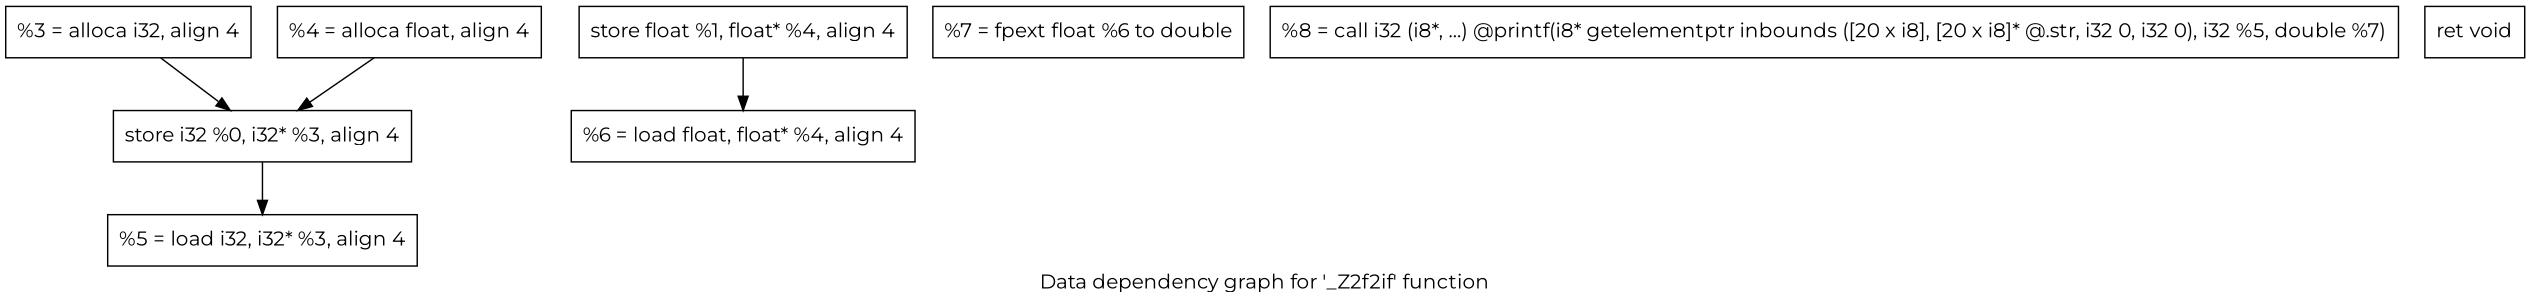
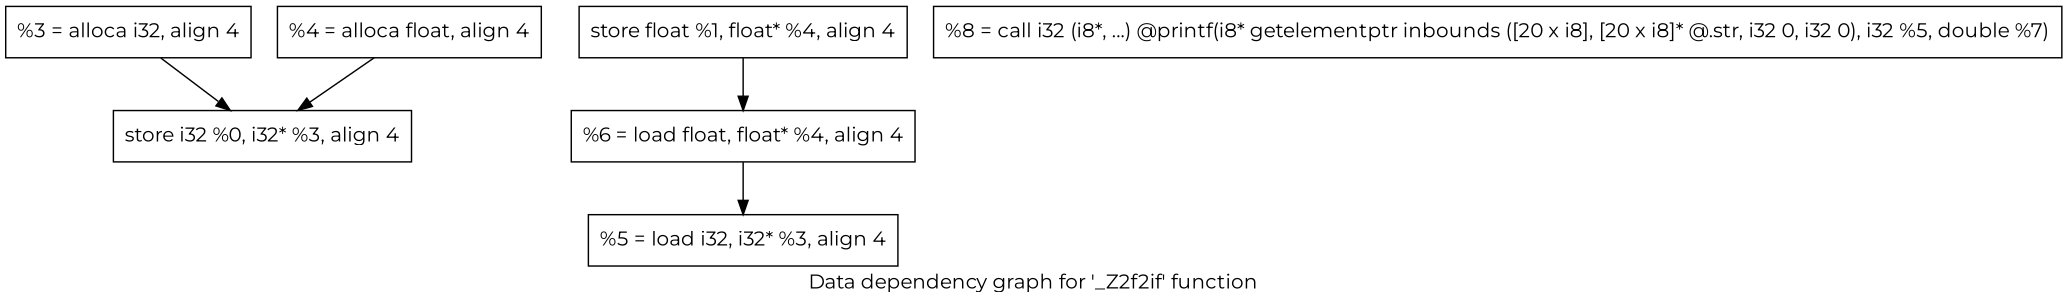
(1088, 32) -> none
(2475, 32) -> none
(262, 181) -> (743, 181)
